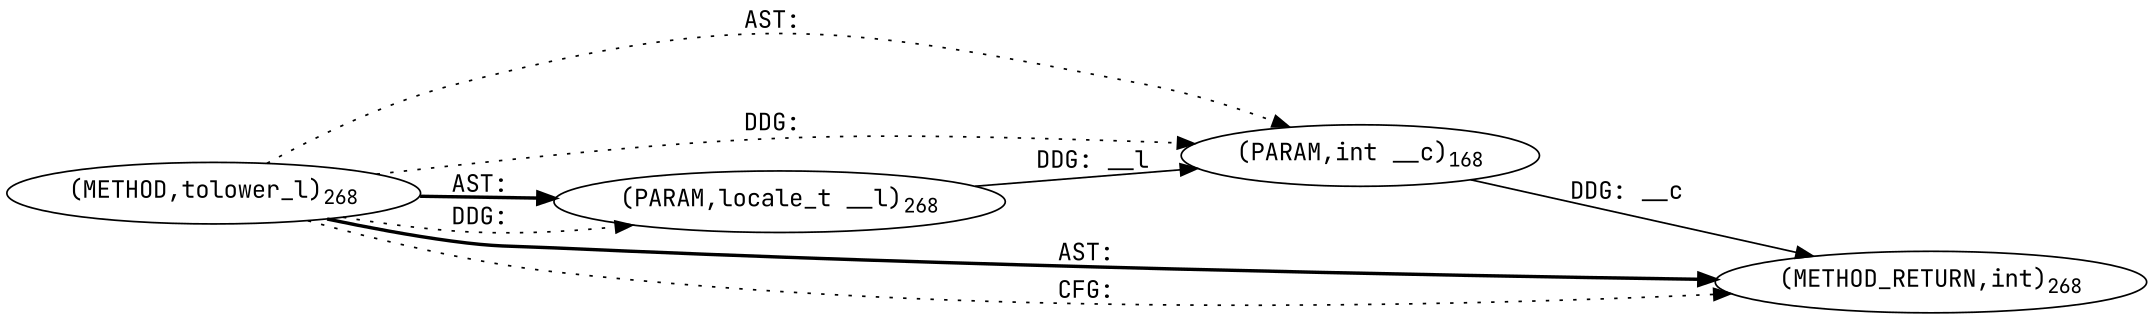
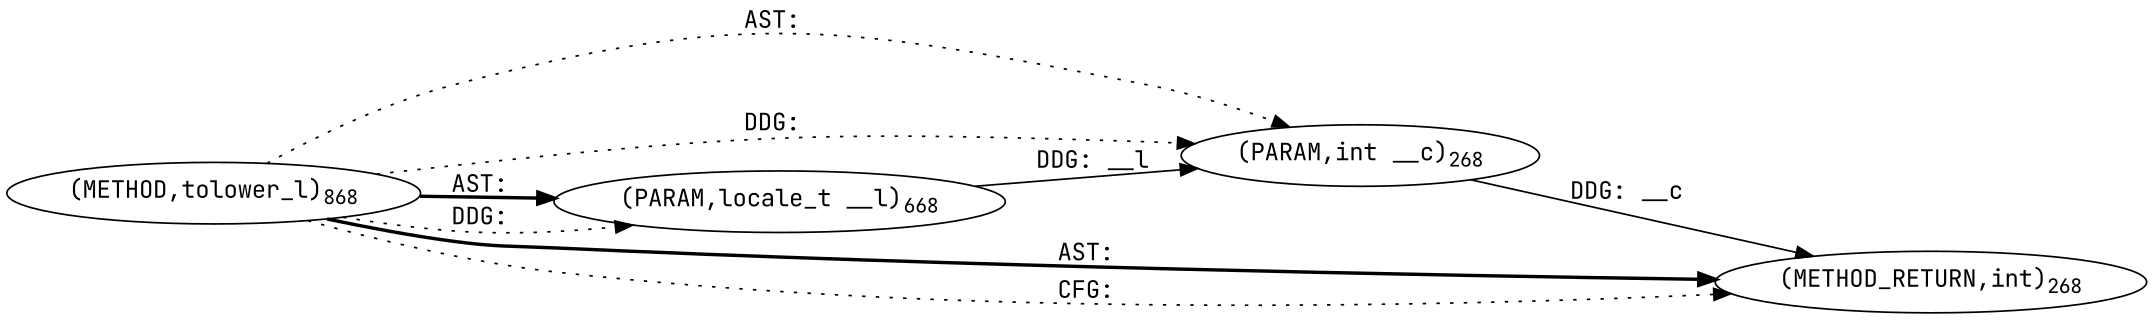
(1466, 153) -> (1466, 153)
(341, 191) -> (341, 191)
(922, 199) -> (922, 199)
